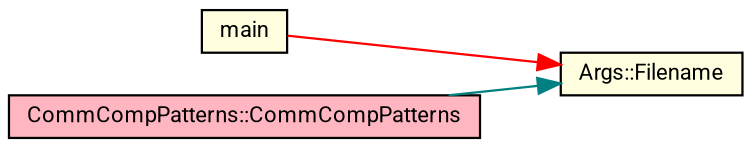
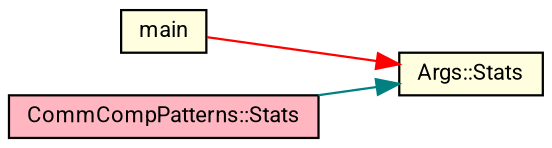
(652, 74) -> (471, 74)
(244, 117) -> (164, 117)
